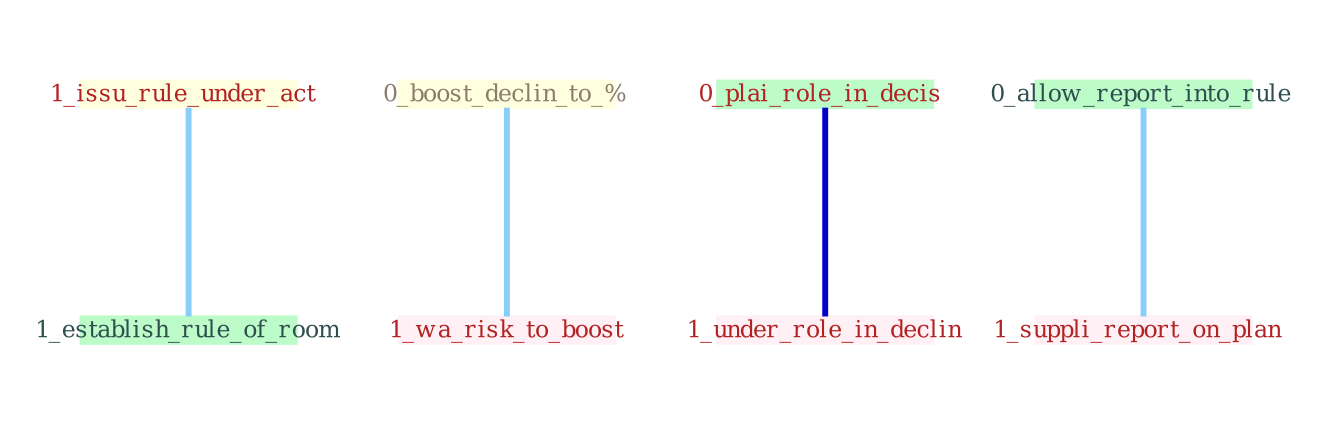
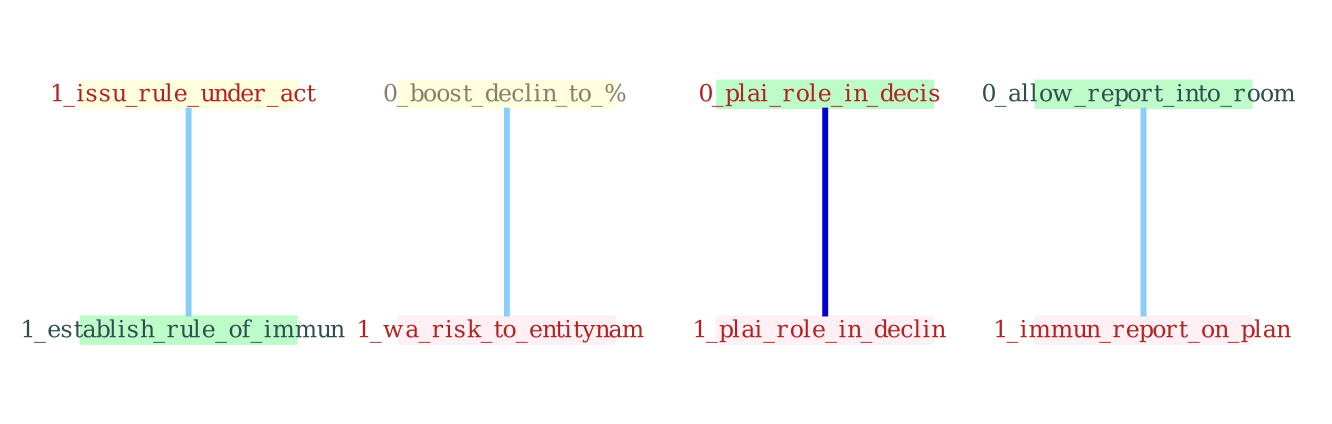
(1144, 94) -> (1144, 94)
(189, 330) -> (189, 330)
(507, 330) -> (507, 330)
(825, 330) -> (825, 330)
(1144, 330) -> (1144, 330)
